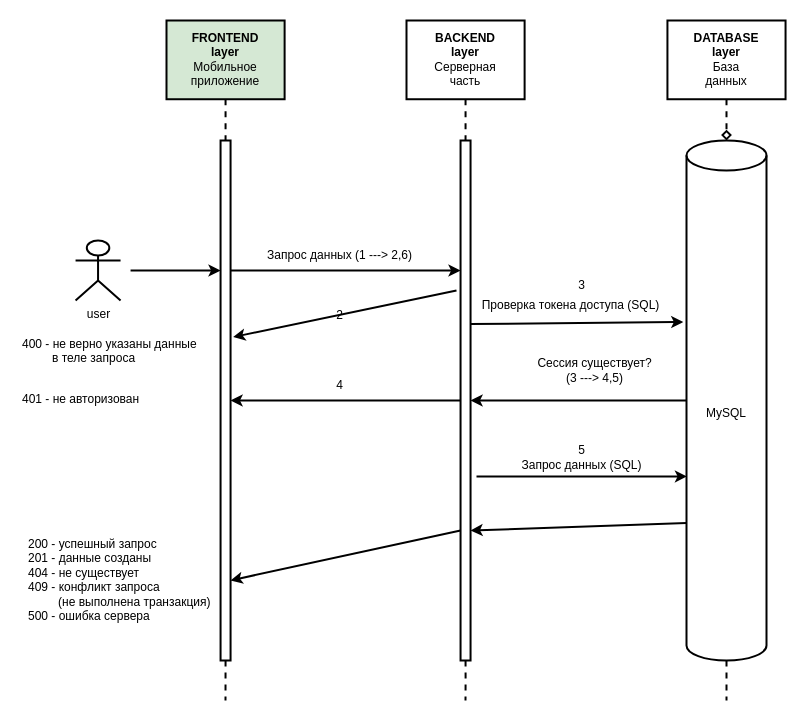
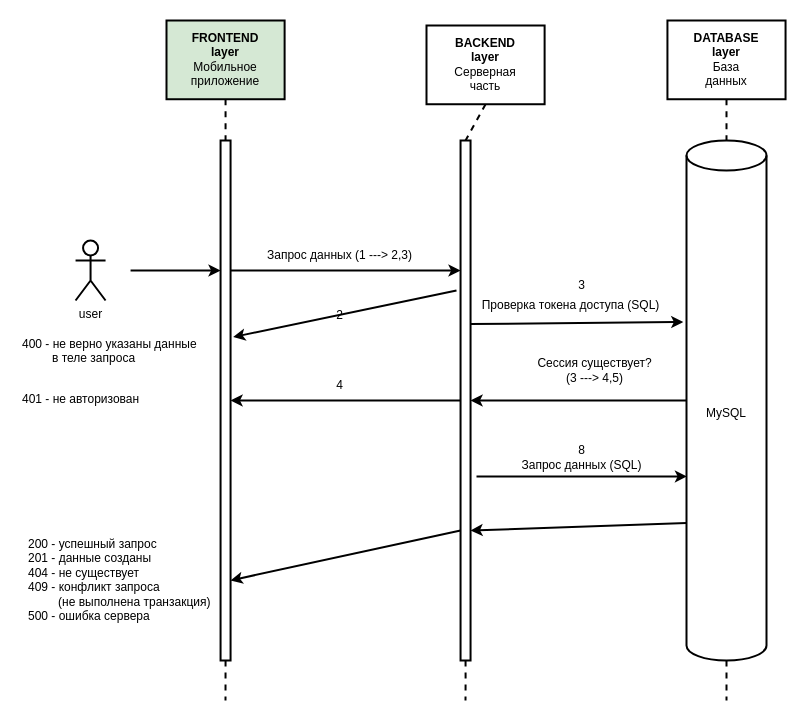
(466, 60) -> (486, 65)
(727, 129) -> (727, 133)
(340, 256) -> (340, 256)
(98, 271) -> (91, 271)
(582, 451) -> (582, 451)
